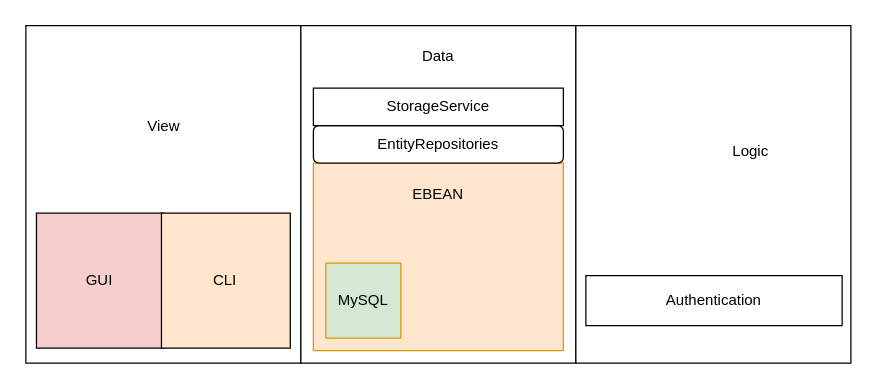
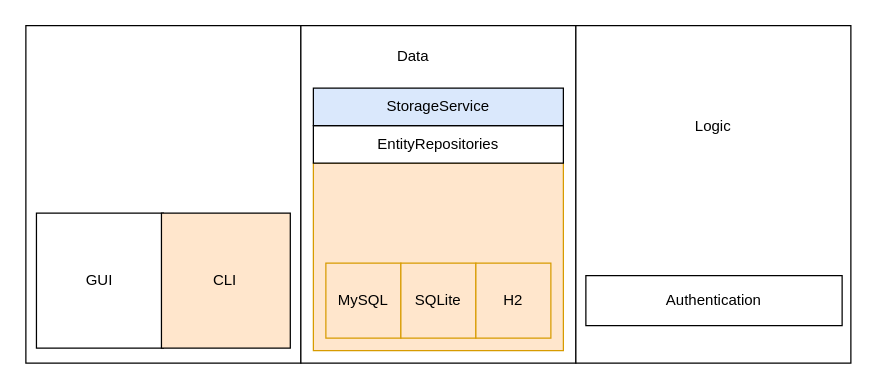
(438, 57) -> (413, 57)
(438, 107) -> (438, 107)
(163, 127) -> none
(438, 144) -> (438, 144)
(751, 152) -> (713, 127)
(438, 194) -> none
(100, 281) -> (100, 281)
(363, 301) -> (363, 301)
none -> (438, 301)
none -> (513, 301)
